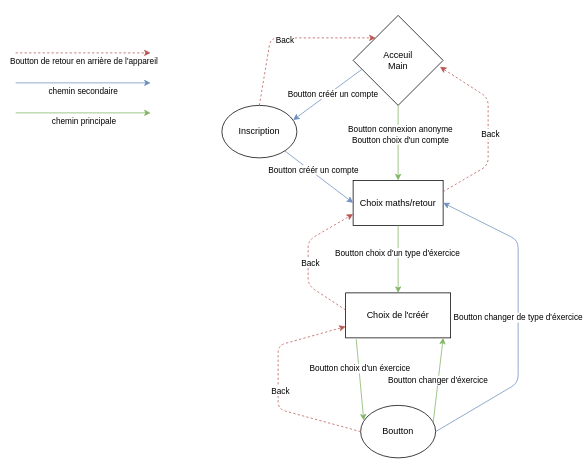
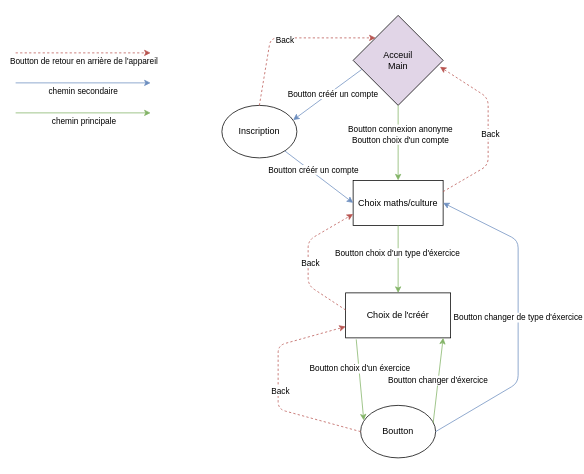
(398, 60) -> (398, 60)
(398, 203) -> (398, 203)
